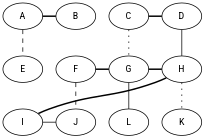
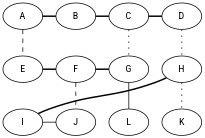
none -> (102, 16)
(182, 43) -> (182, 43)
none -> (49, 69)
(155, 69) -> none
